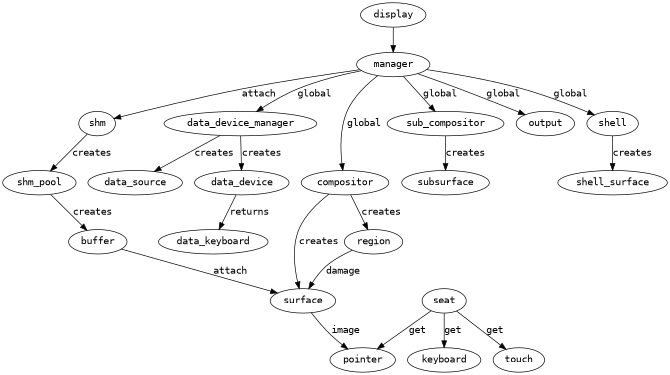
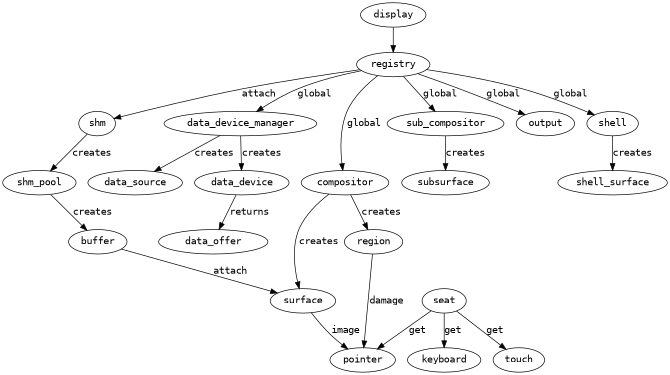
(393, 65) -> (393, 65)
(213, 242) -> (213, 242)
(330, 263) -> (368, 297)
